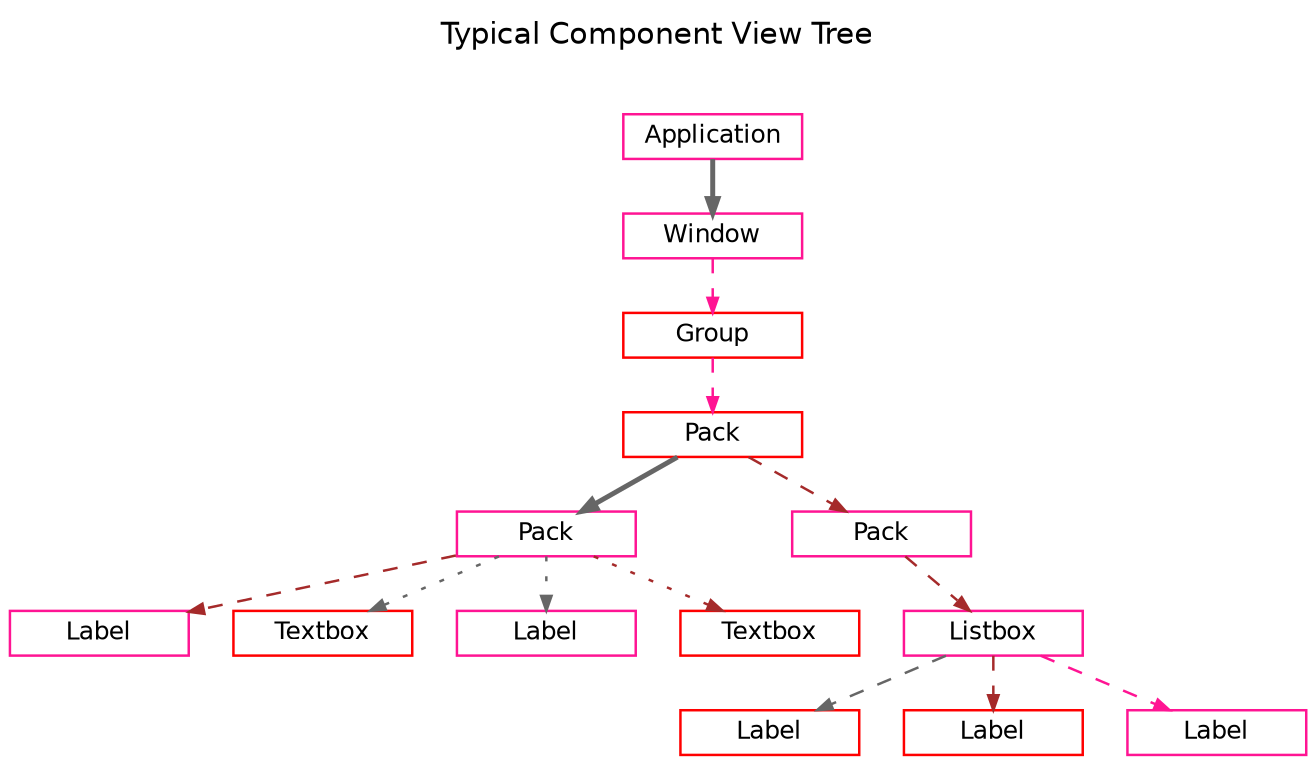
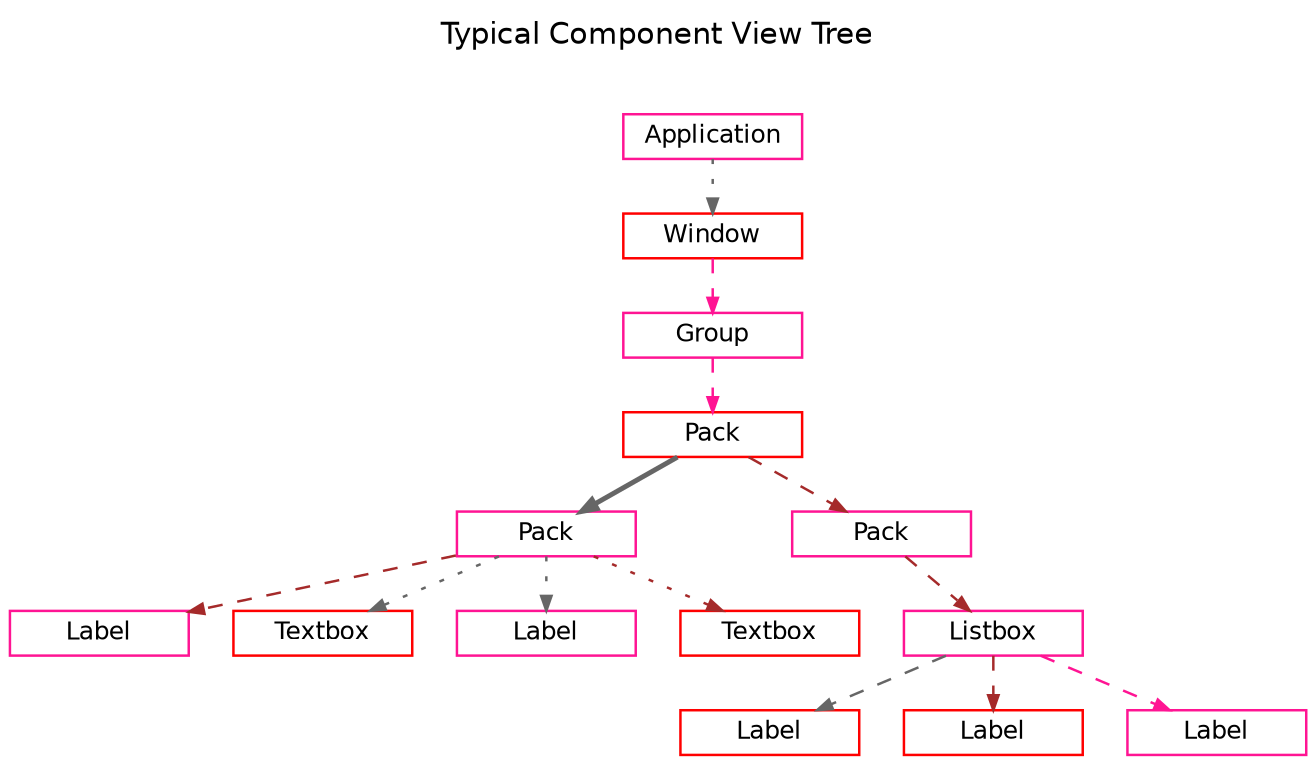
(713, 178) -> (713, 178)
(713, 236) -> (713, 236)
(713, 335) -> (713, 335)
